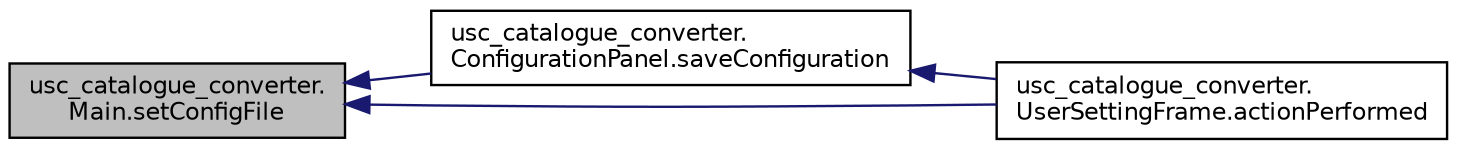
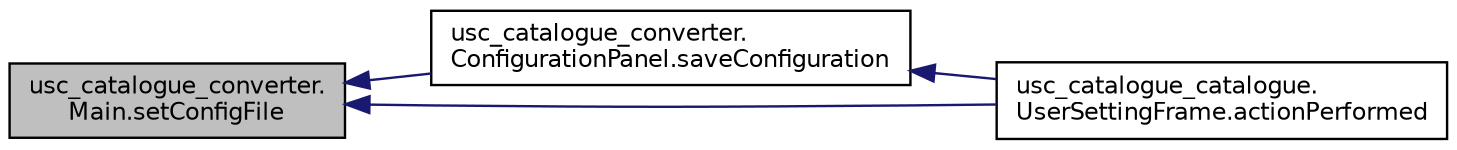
(1222, 101) -> (1222, 101)
